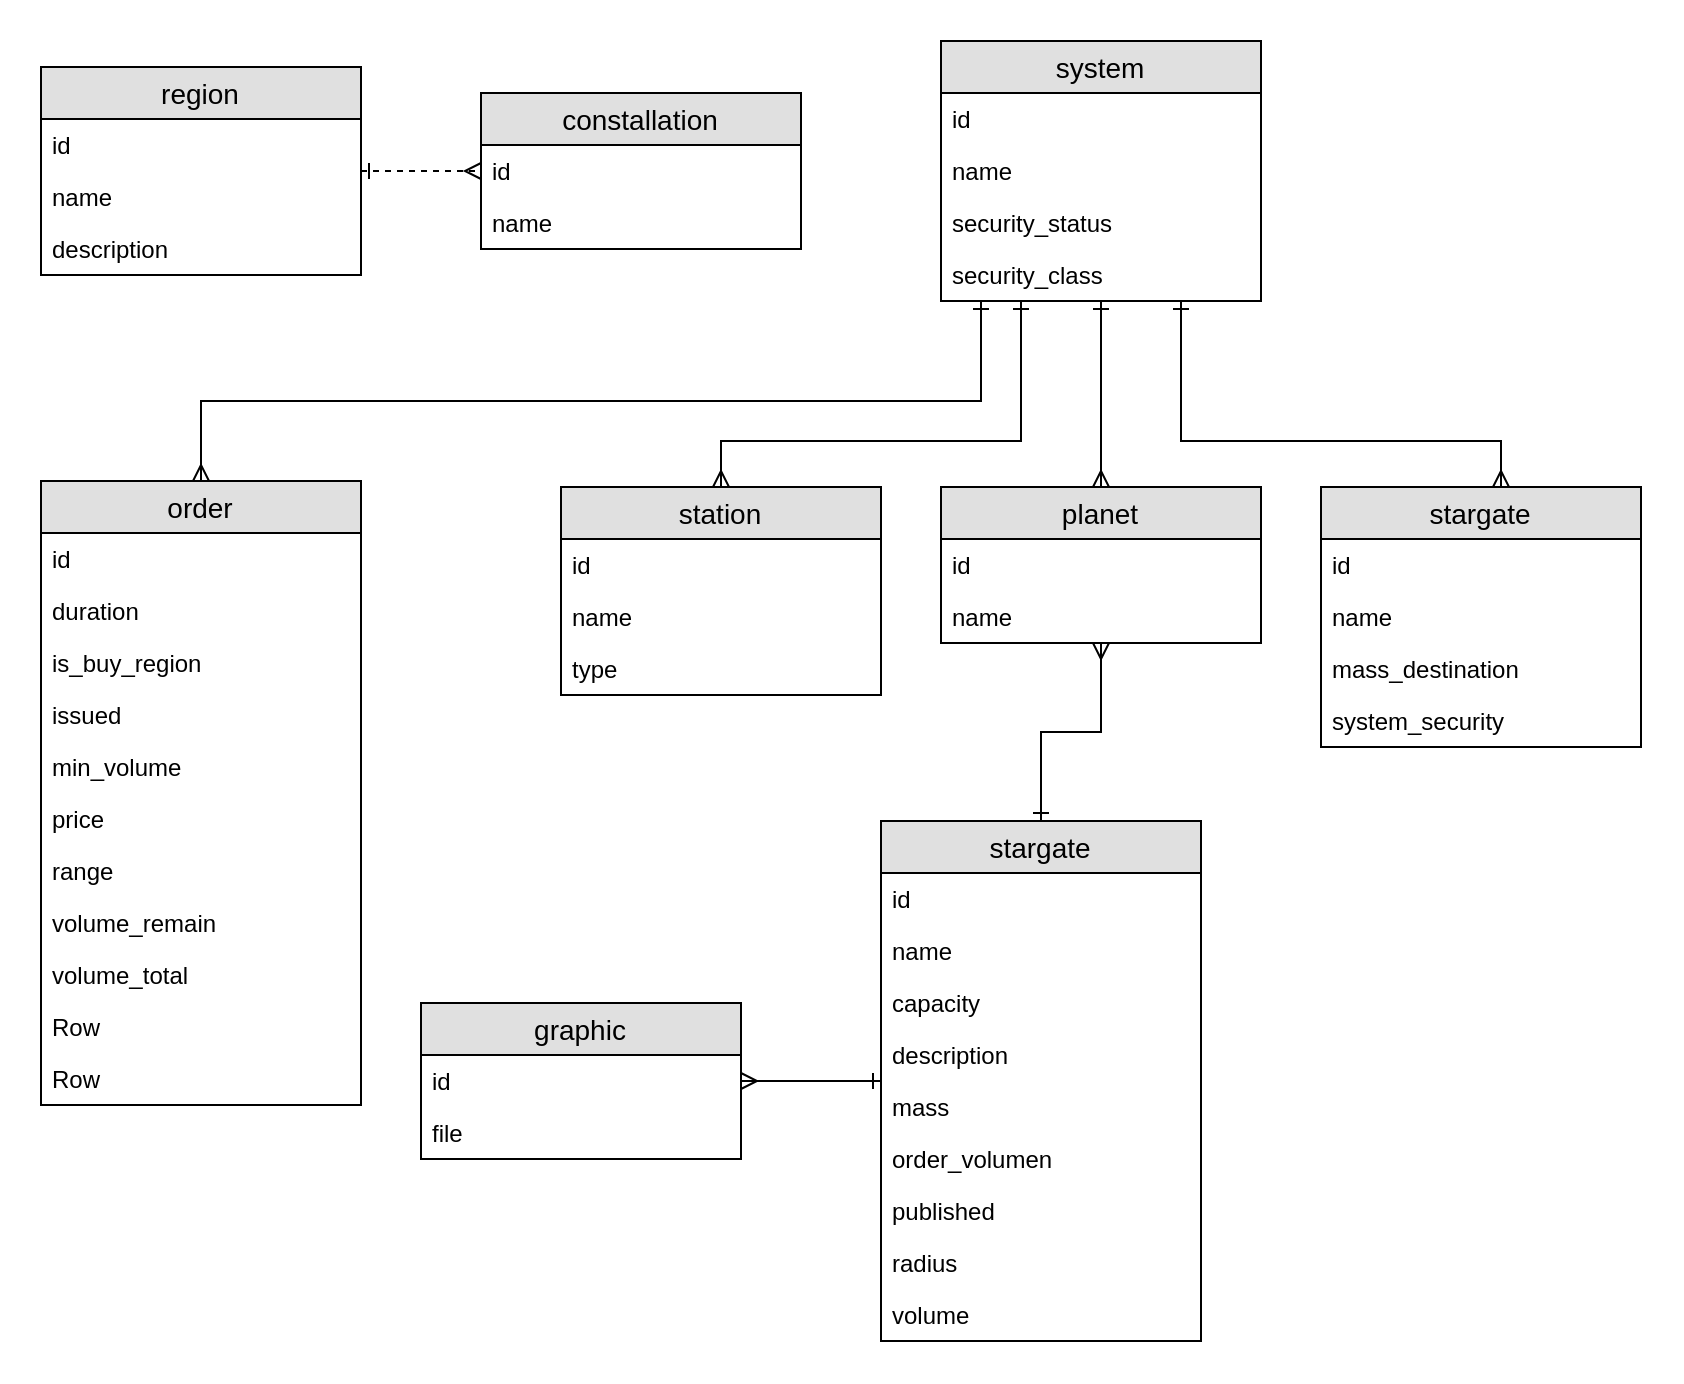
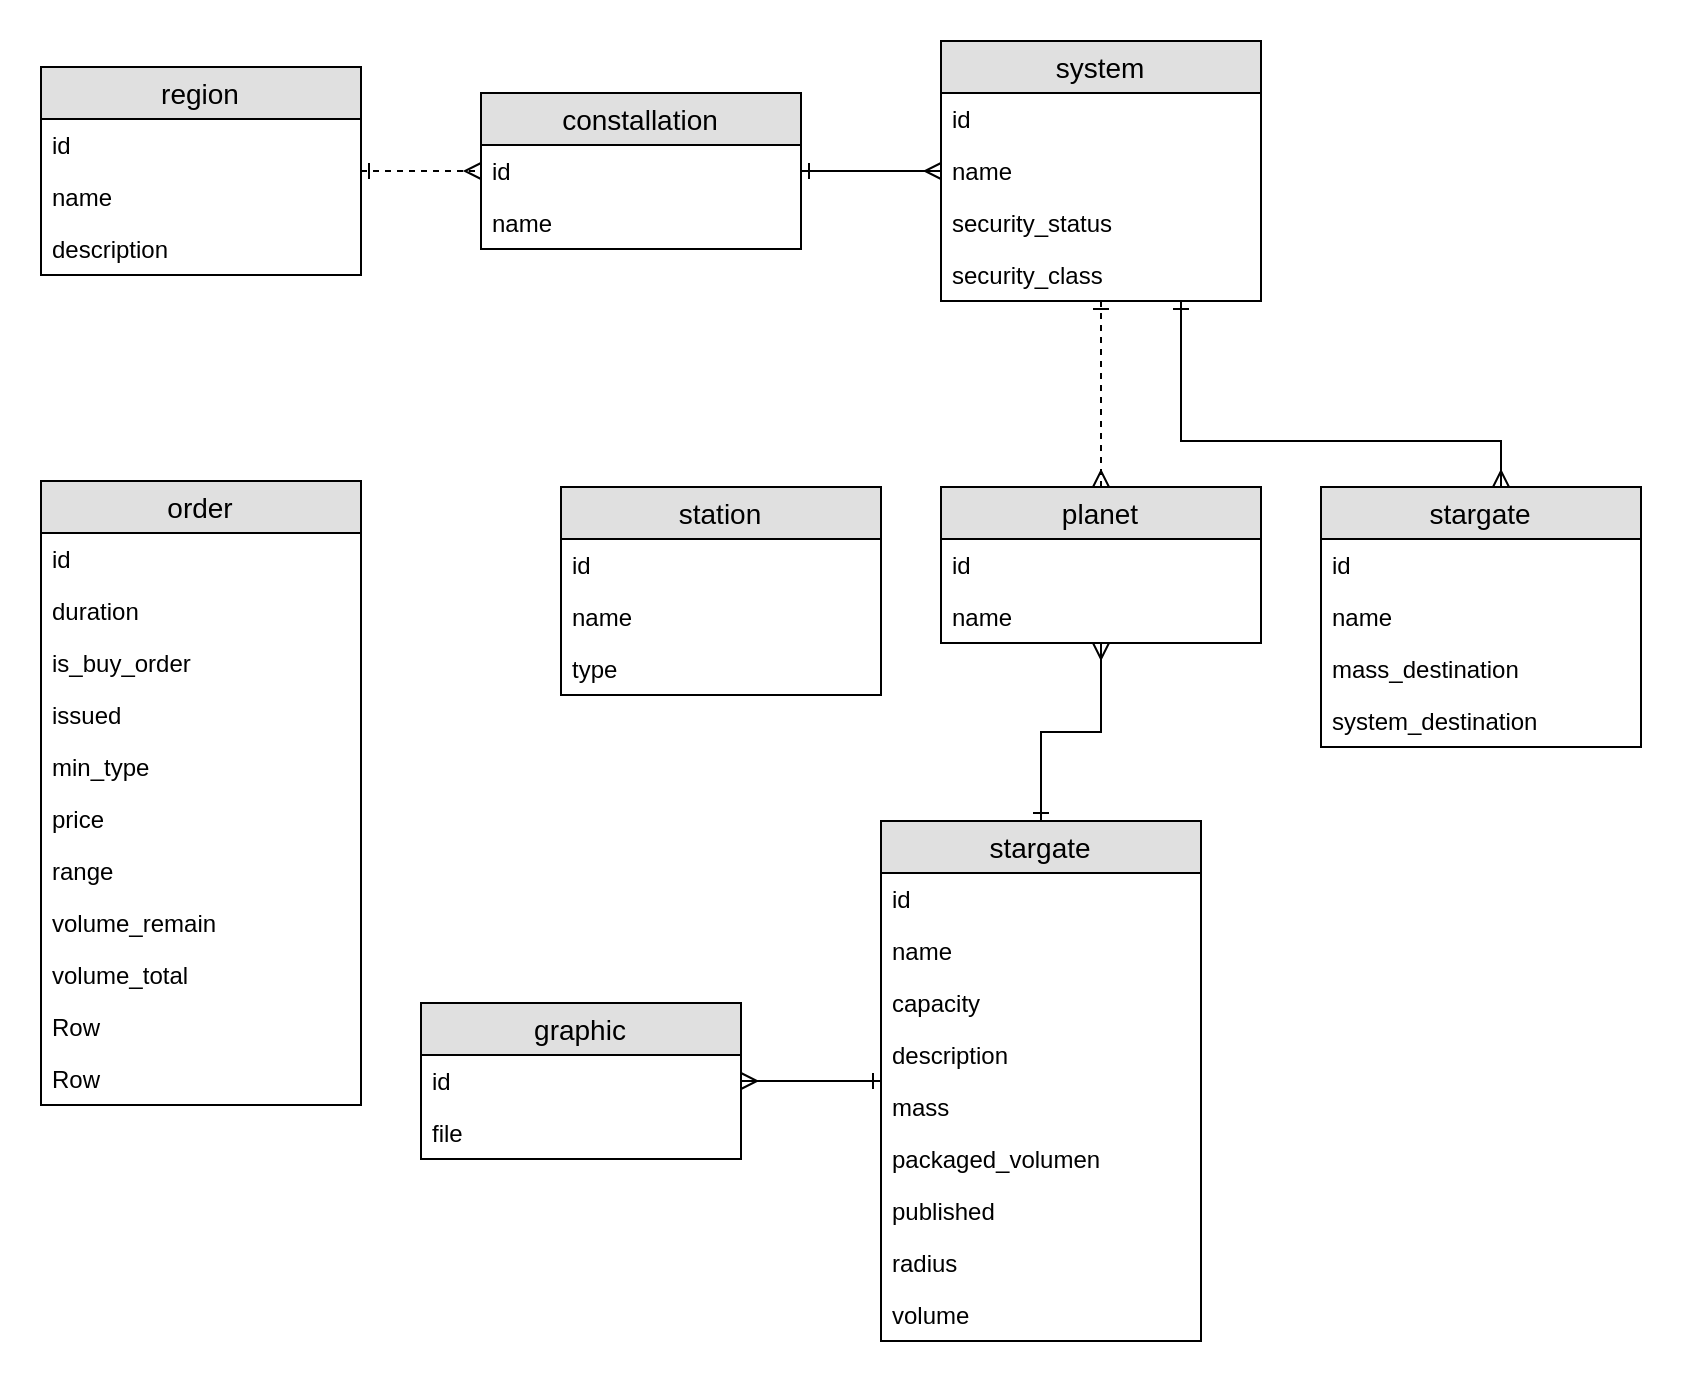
none -> (871, 171)
(1101, 393) -> (1101, 393)
(601, 401) -> none
(918, 441) -> none
(133, 664) -> (130, 664)
(1430, 722) -> (1447, 722)
(113, 768) -> (103, 768)
(976, 1160) -> (996, 1160)
